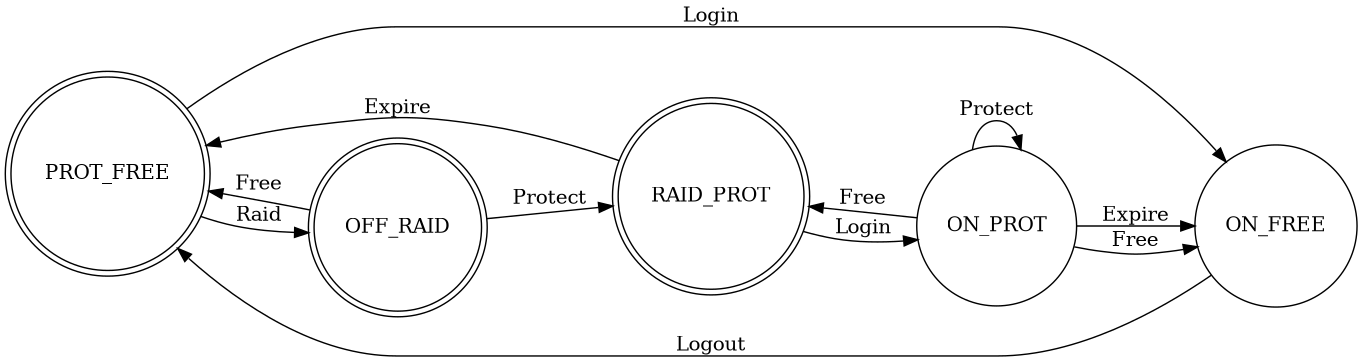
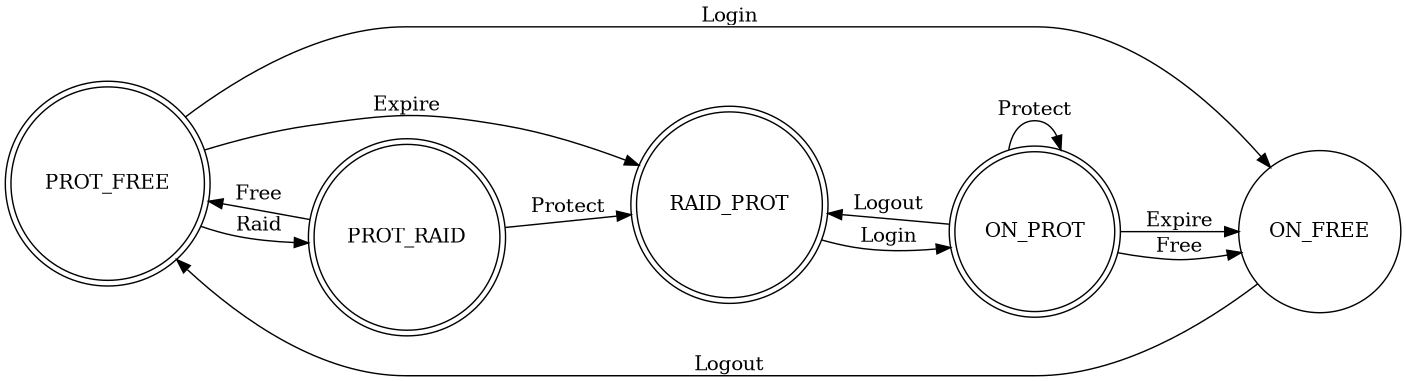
(421, 118) -> (416, 116)
(863, 198) -> (889, 204)
(997, 226) -> (1035, 232)
(398, 227) -> (407, 237)
